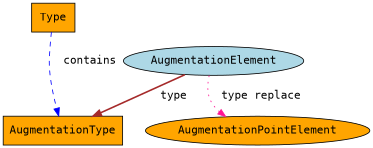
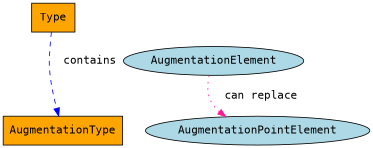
(143, 94) -> none
(254, 96) -> (254, 96)
(258, 131) -> (258, 131)
